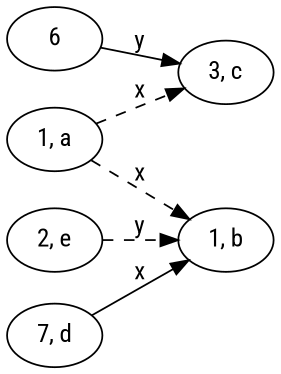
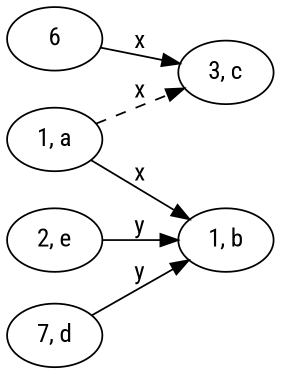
(140, 41) -> (140, 41)
(132, 185) -> (132, 185)
(132, 240) -> (132, 240)
(140, 273) -> (140, 273)
